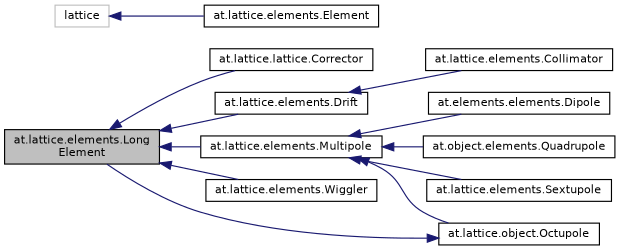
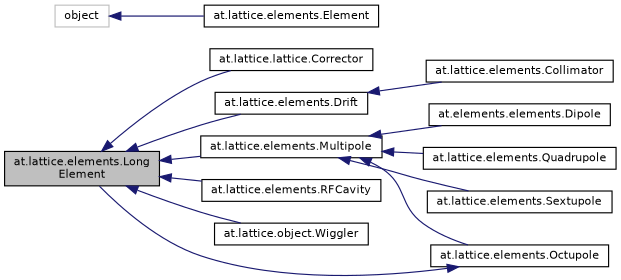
(82, 16) -> (82, 16)
(519, 147) -> (520, 158)
none -> (291, 190)
(291, 190) -> (291, 234)
(519, 234) -> (520, 256)
